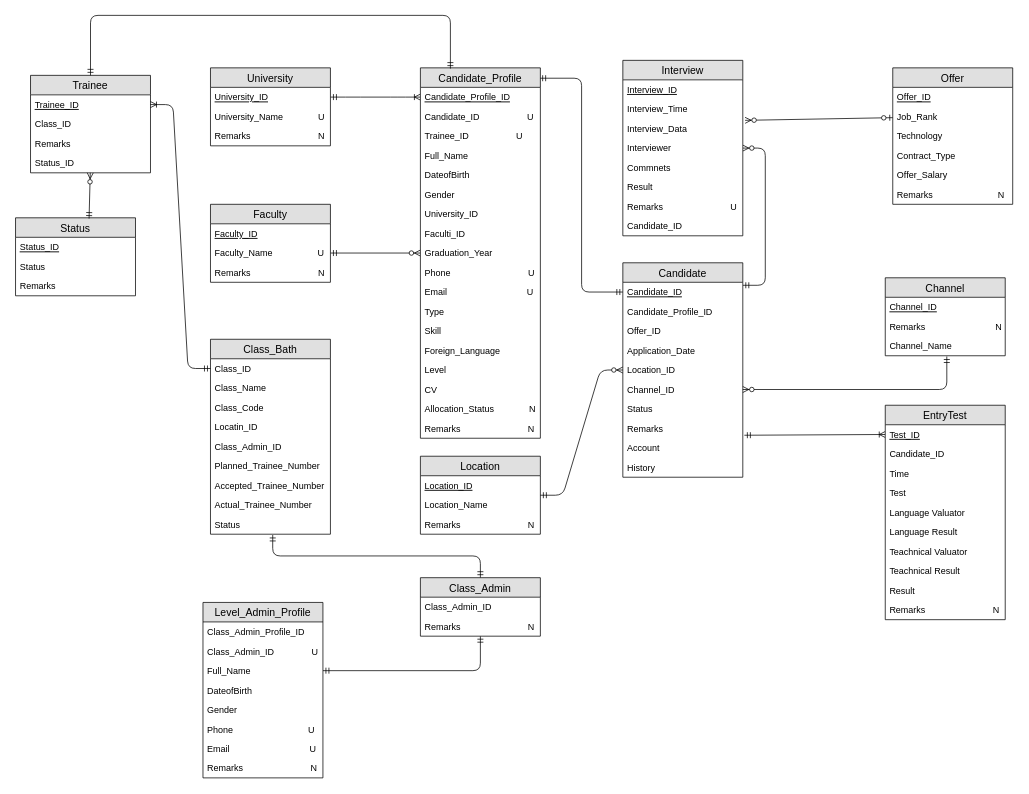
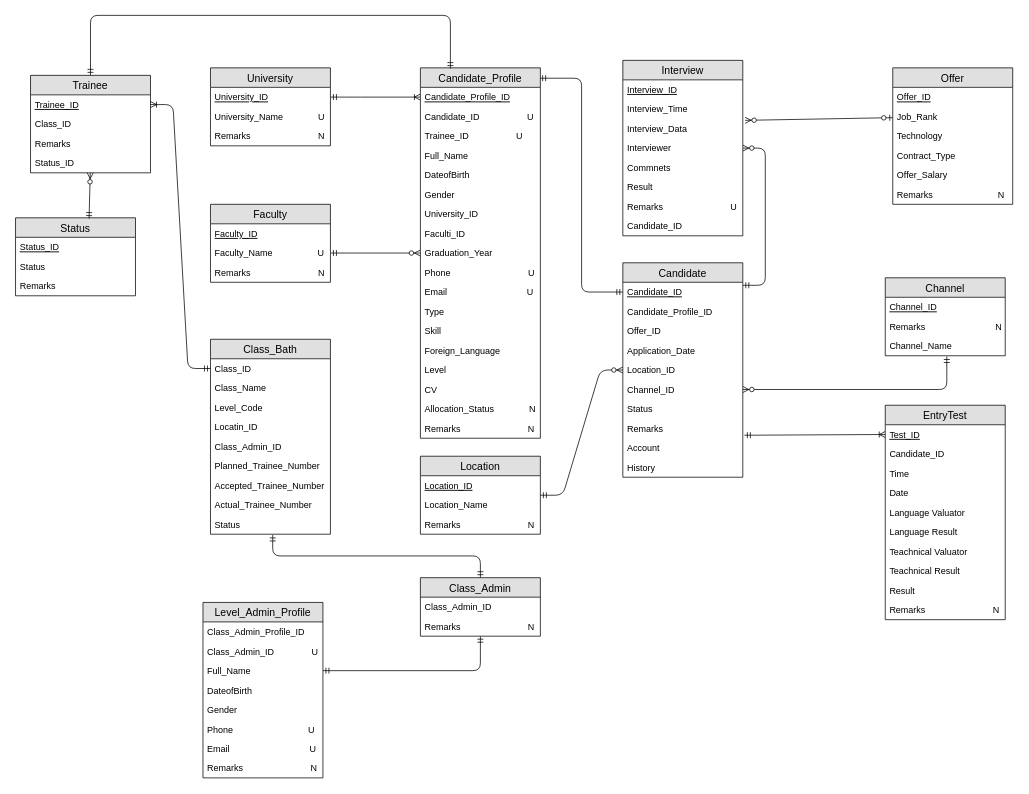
(239, 408) -> (239, 408)
(900, 494) -> (900, 494)
